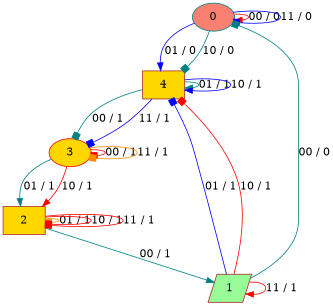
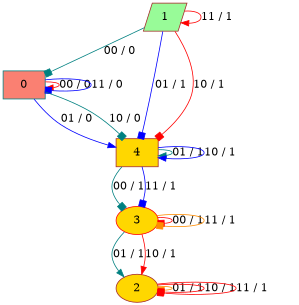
(213, 17) -> (24, 85)
(24, 221) -> (137, 288)
(126, 254) -> none
